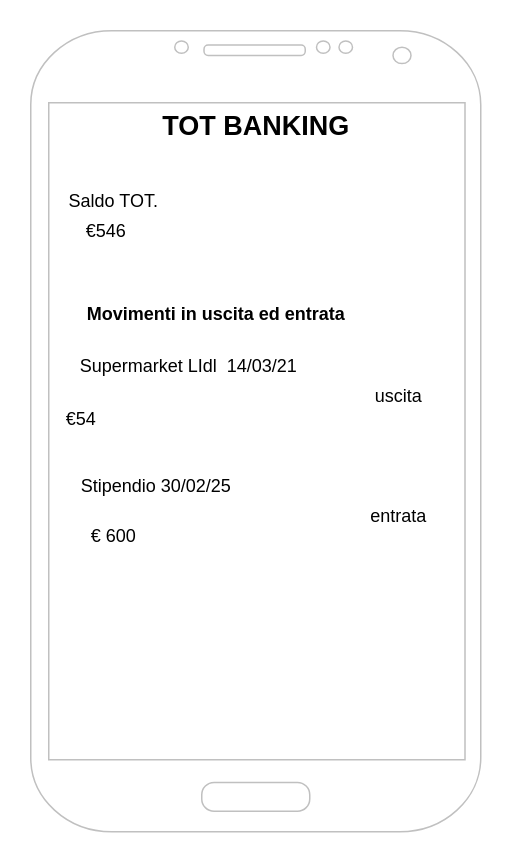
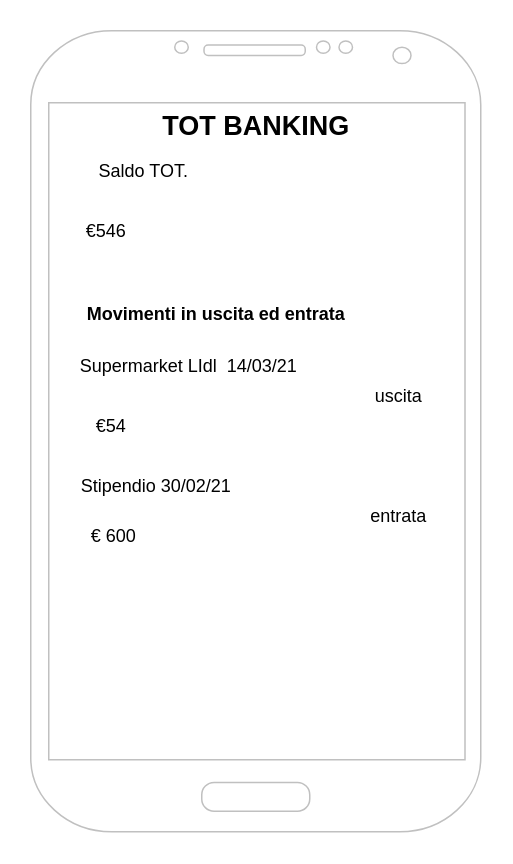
(113, 202) -> (143, 172)
(83, 419) -> (113, 427)
(167, 487) -> (167, 487)
